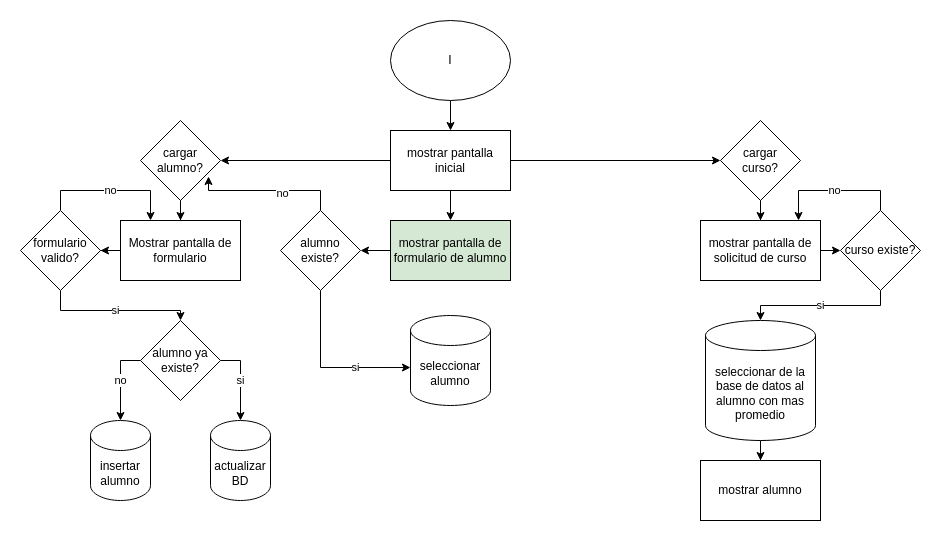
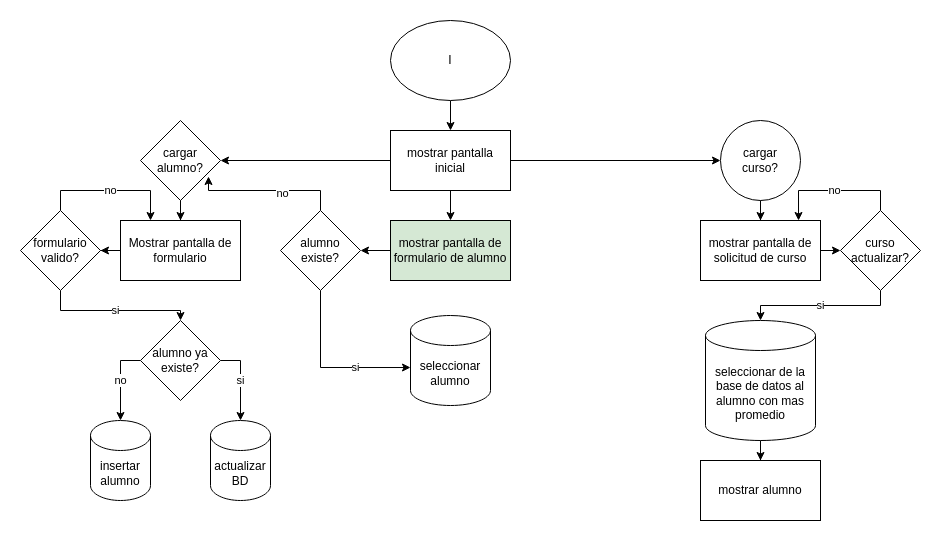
(761, 161) -> (761, 161)
(881, 251) -> (881, 251)
